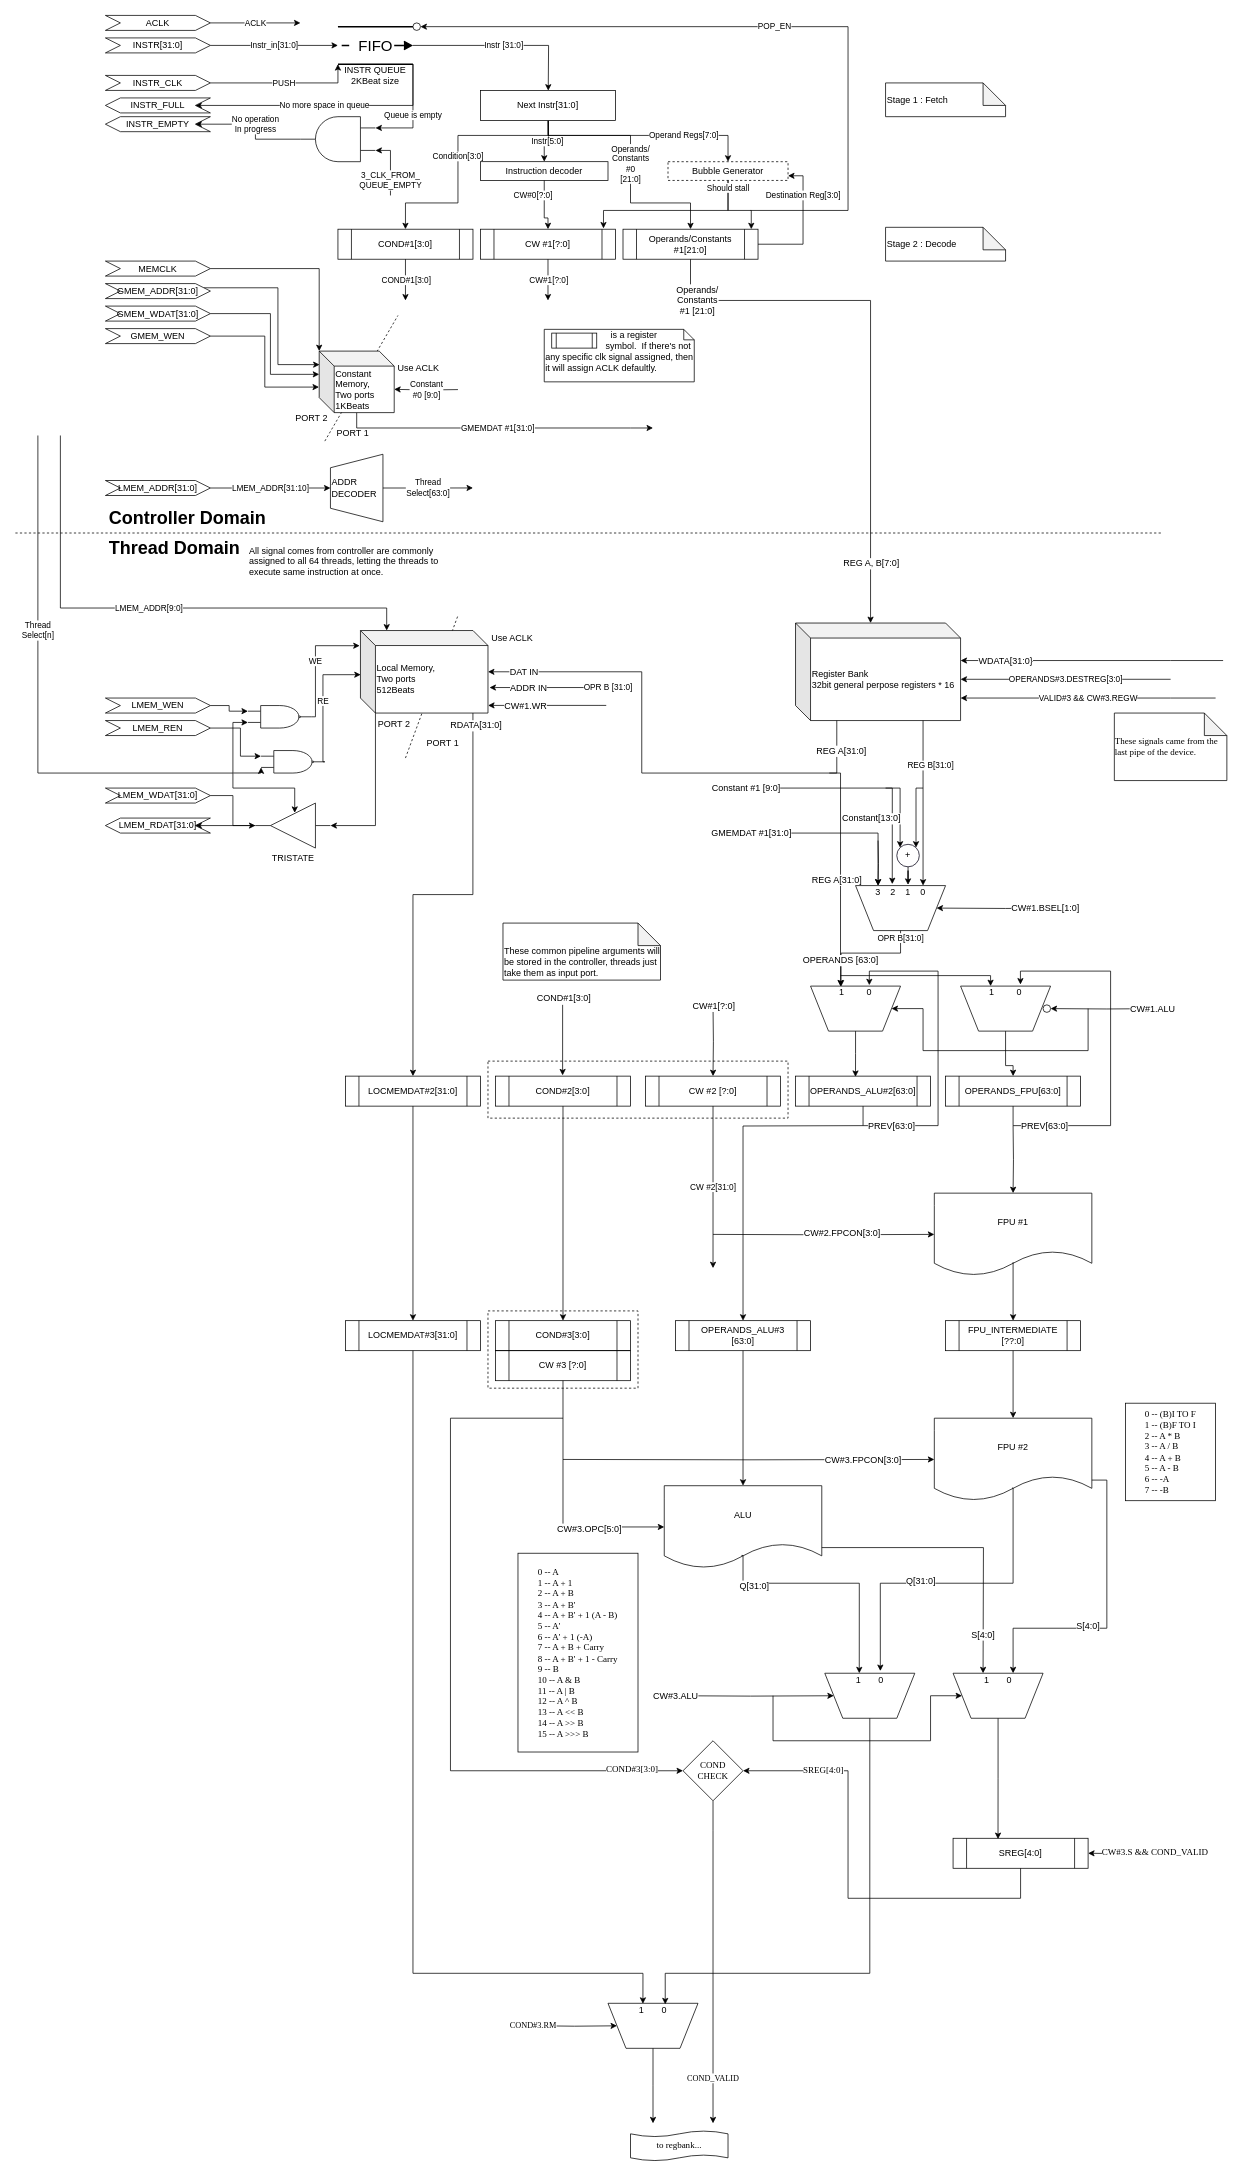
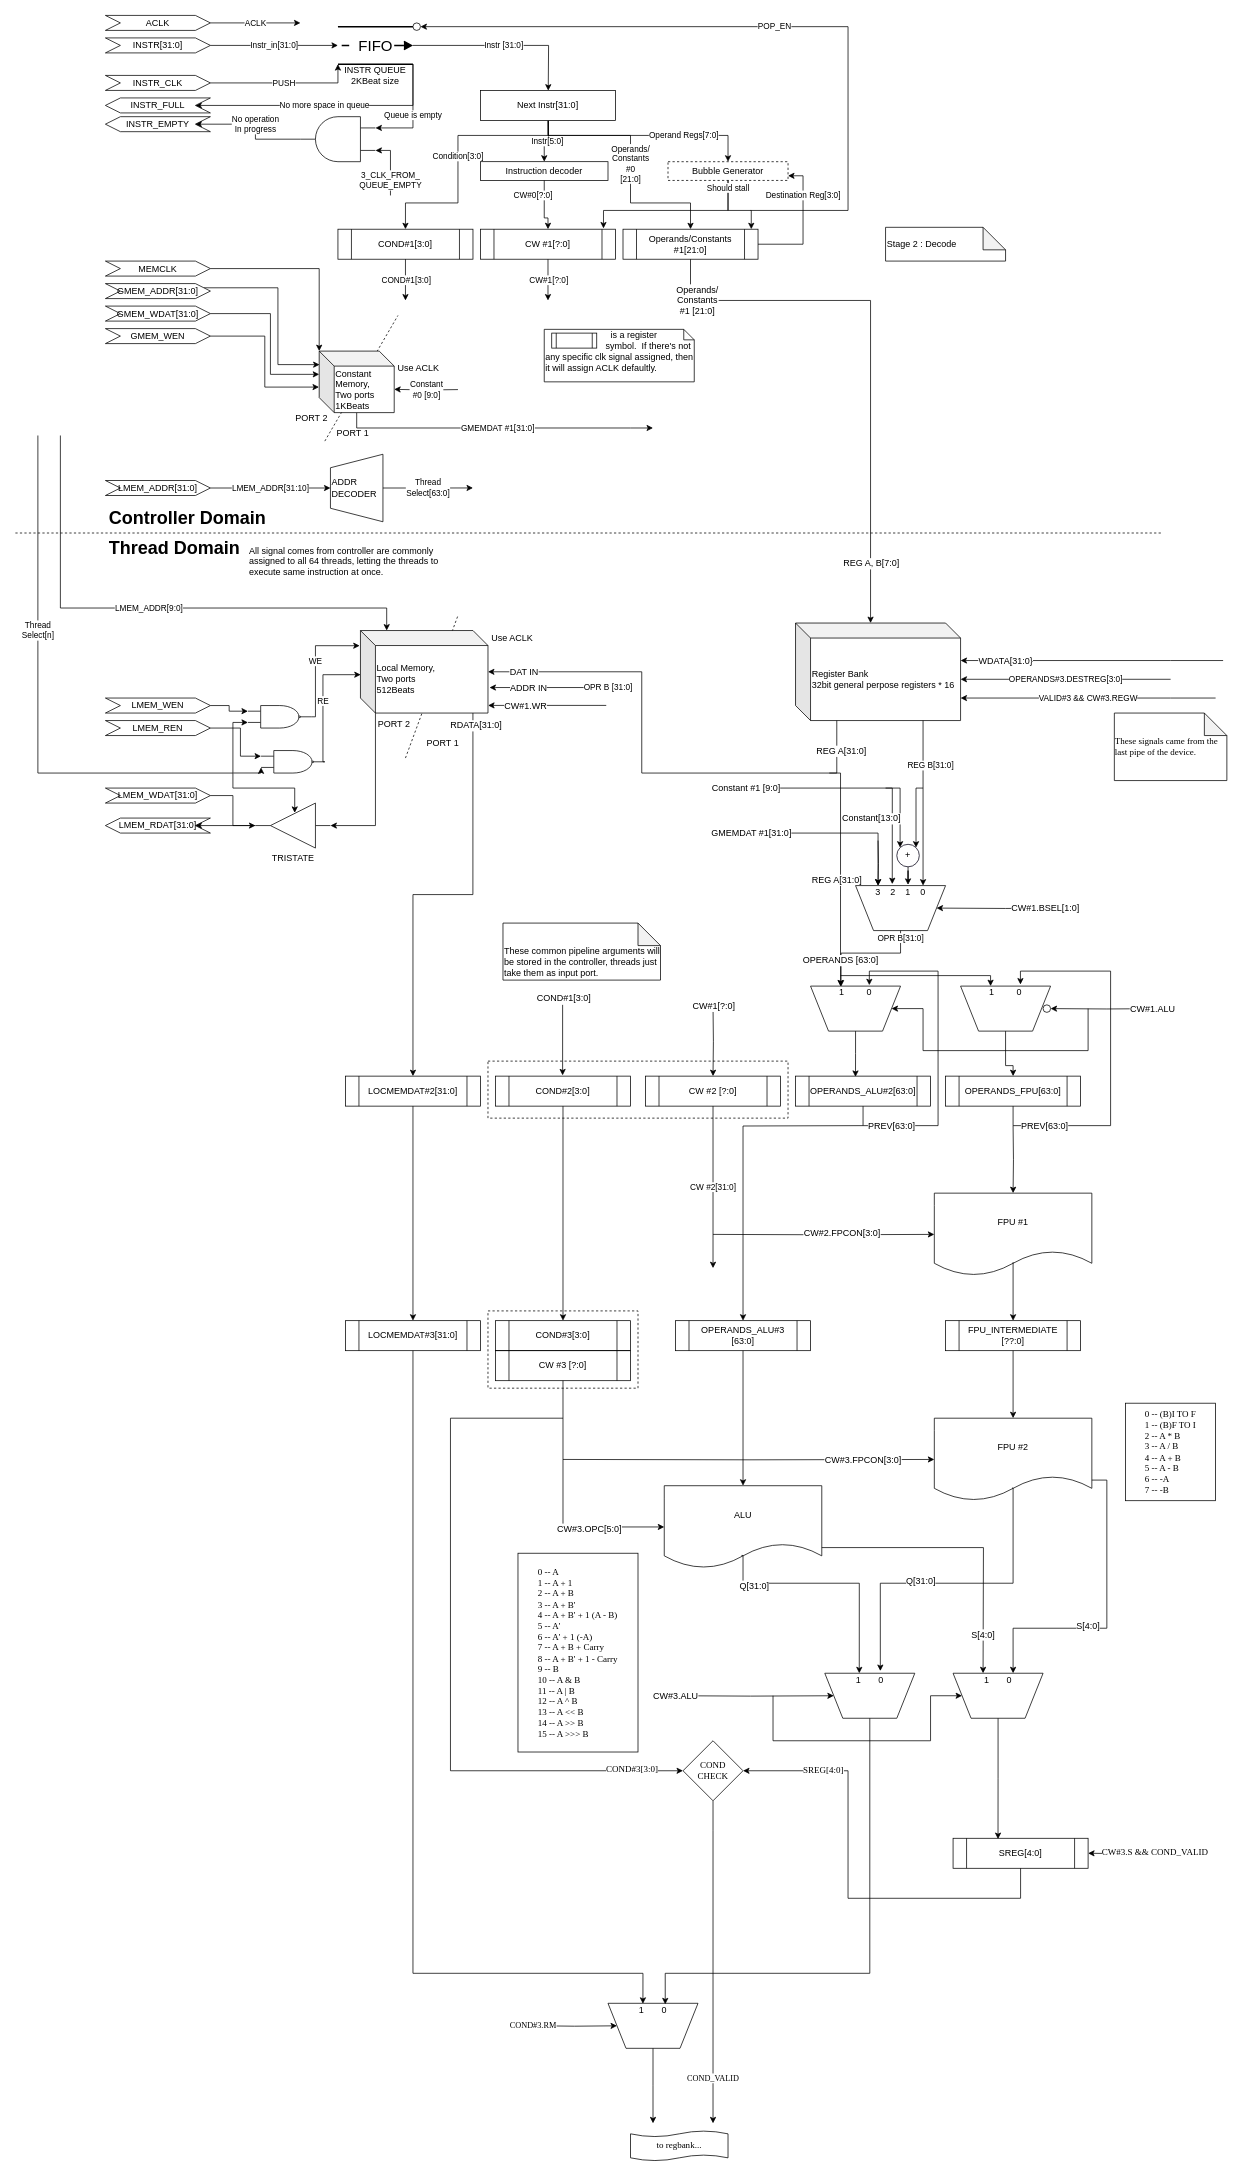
(945, 100) -> none
